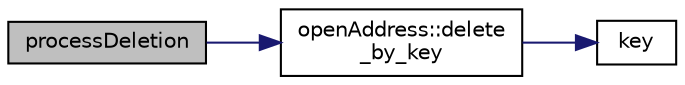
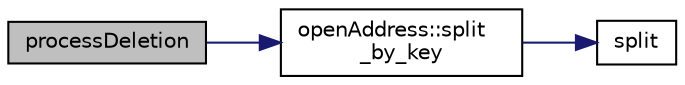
(402, 43) -> (402, 43)
(637, 43) -> (637, 43)
